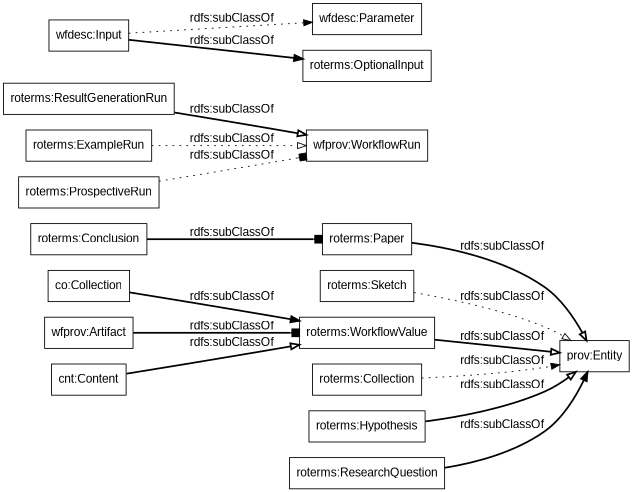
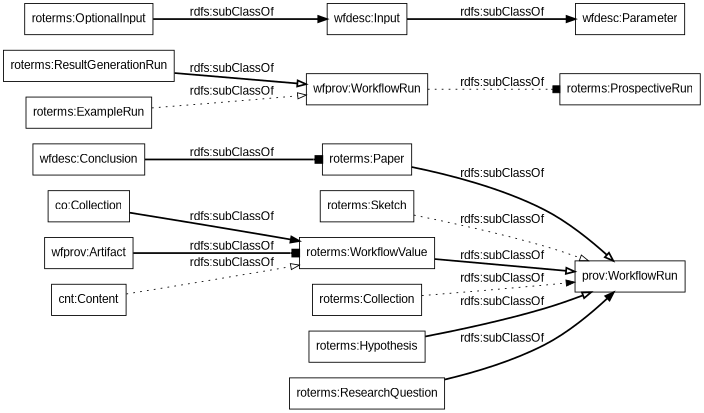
(216, 28) -> (487, 19)
(211, 49) -> (236, 19)
(228, 170) -> (489, 89)
(89, 239) -> (89, 159)
(595, 356) -> (630, 276)
(209, 360) -> (209, 281)
